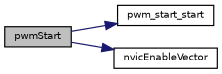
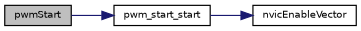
(87, 45) -> (226, 15)
